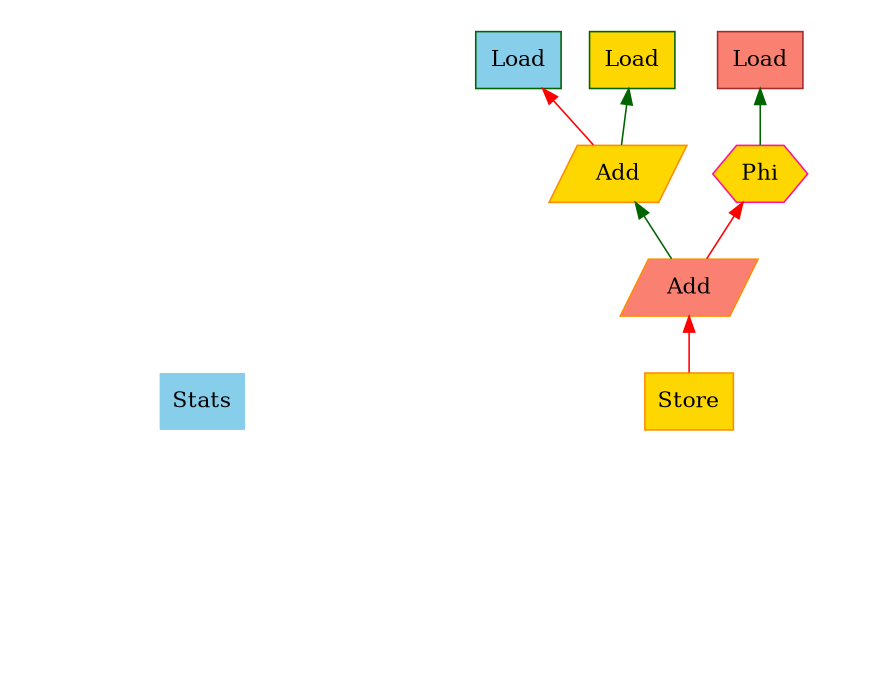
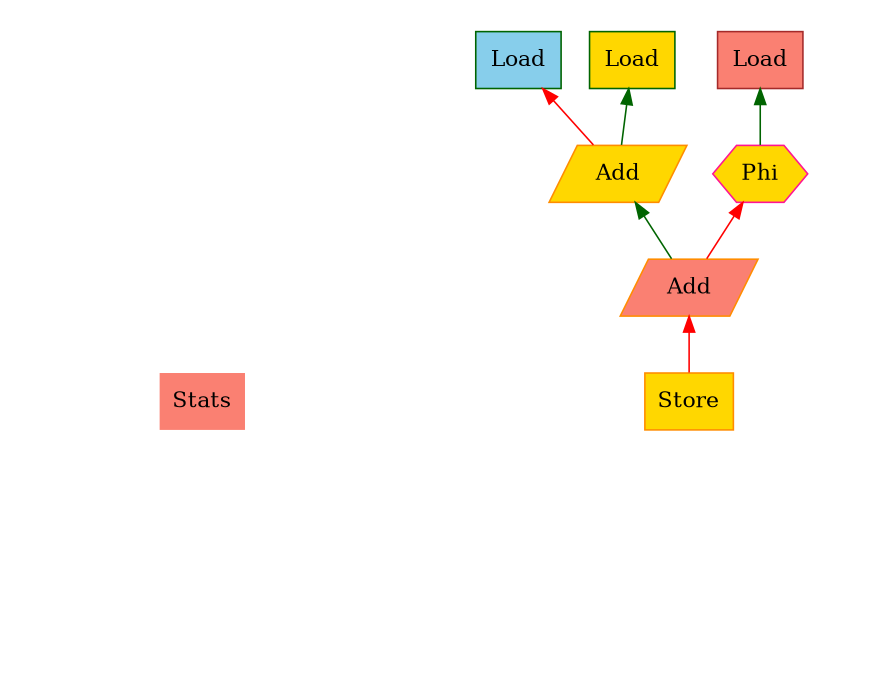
(202, 401) -> (202, 401)
